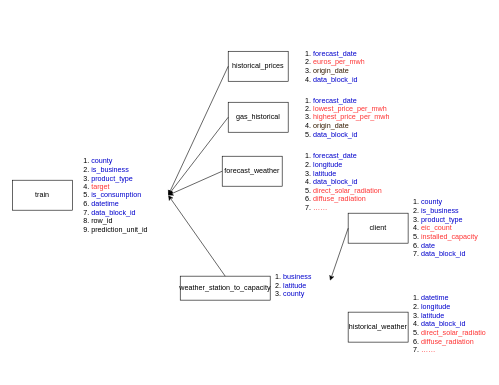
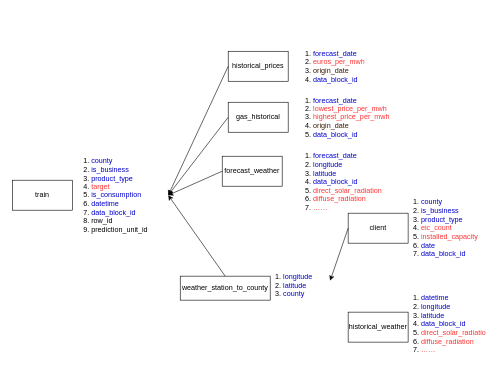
(275, 281) -> (276, 281)
(225, 288) -> (225, 288)
